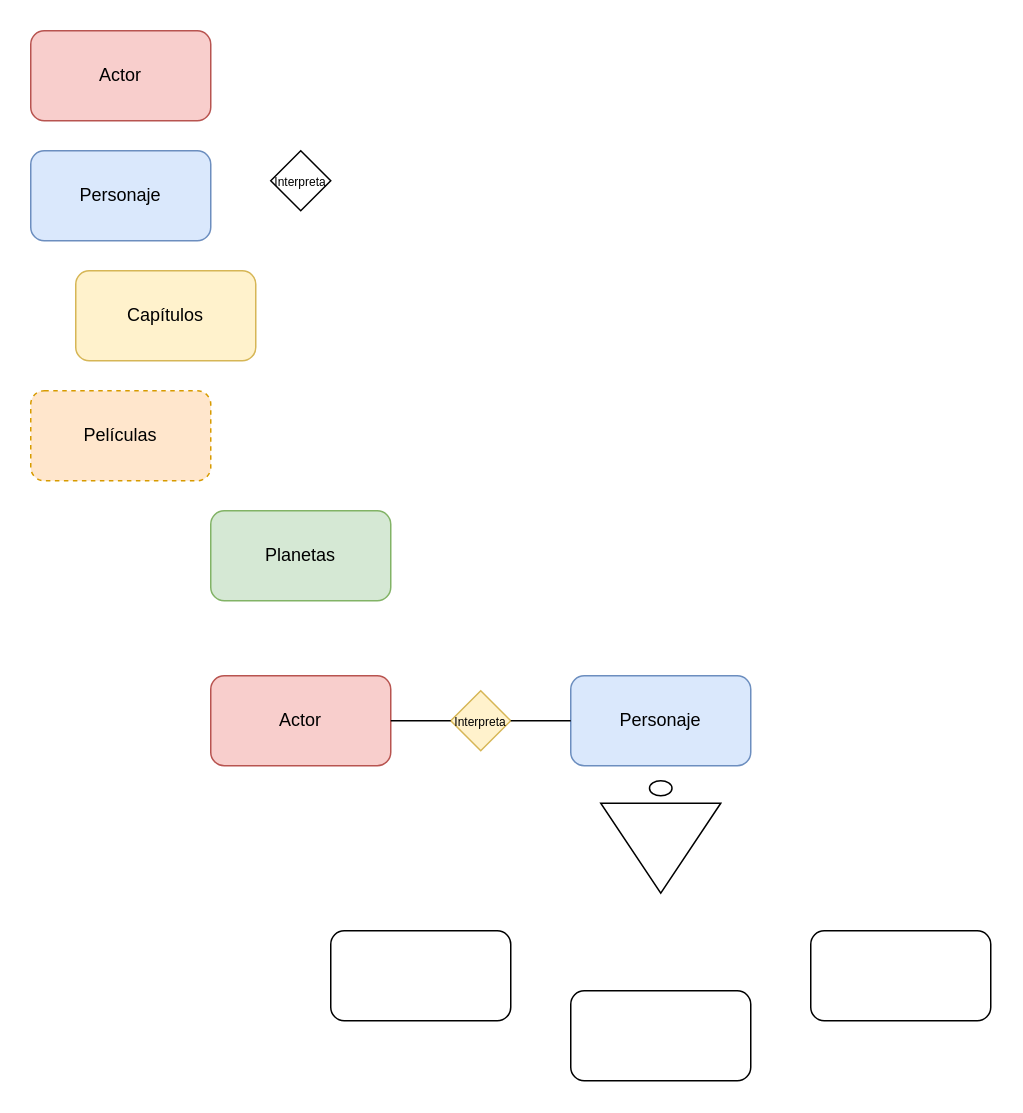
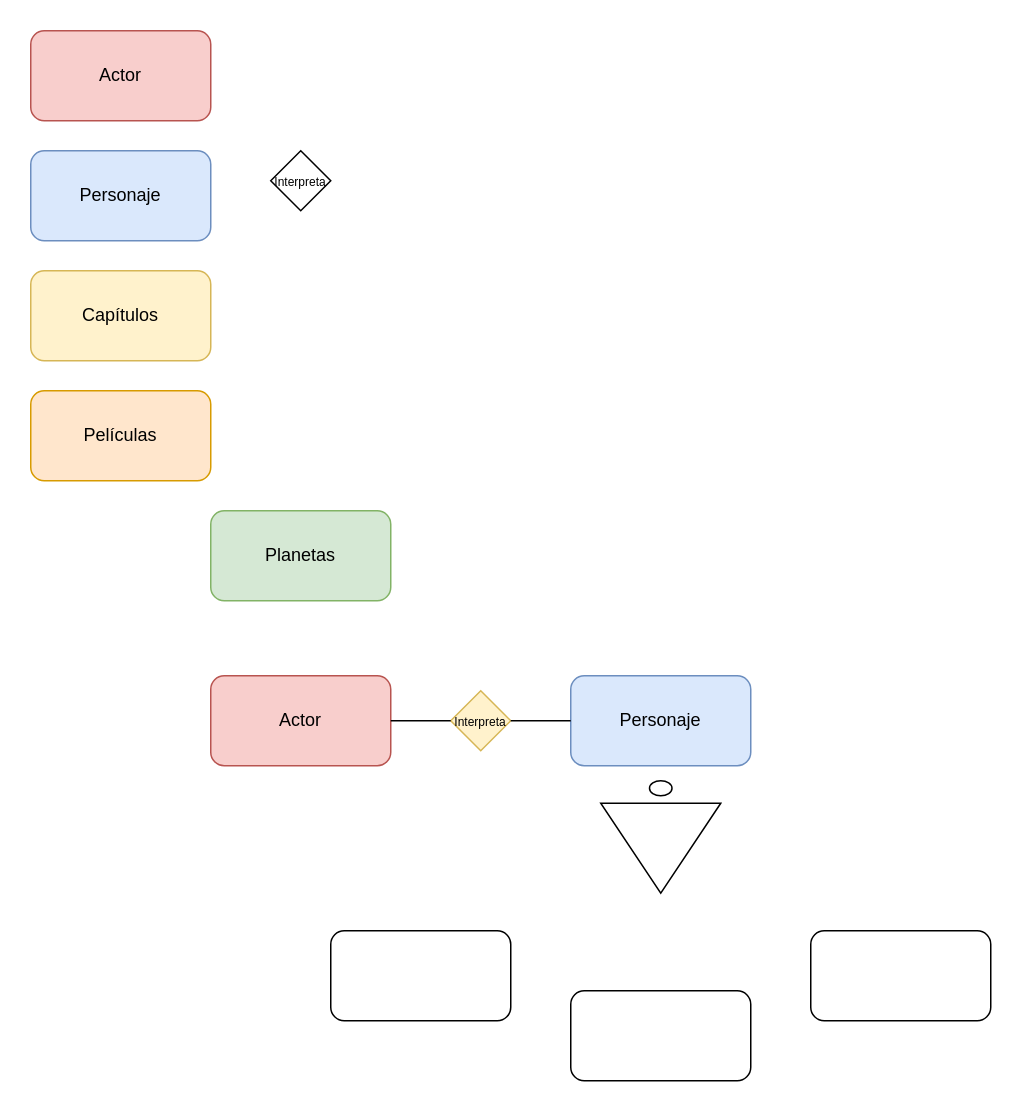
(166, 316) -> (121, 316)
(121, 436) -> (121, 436)
